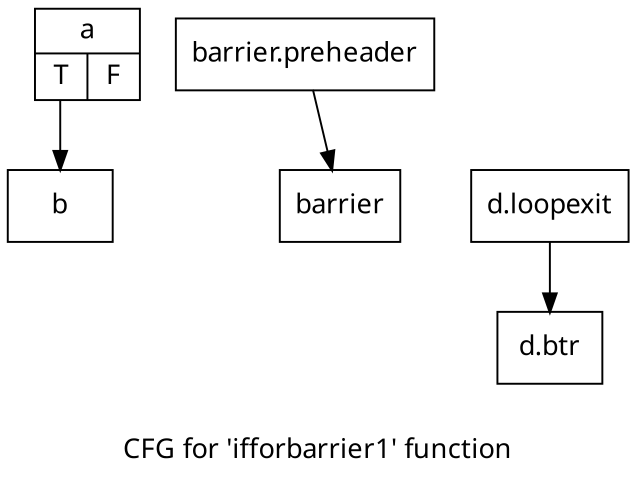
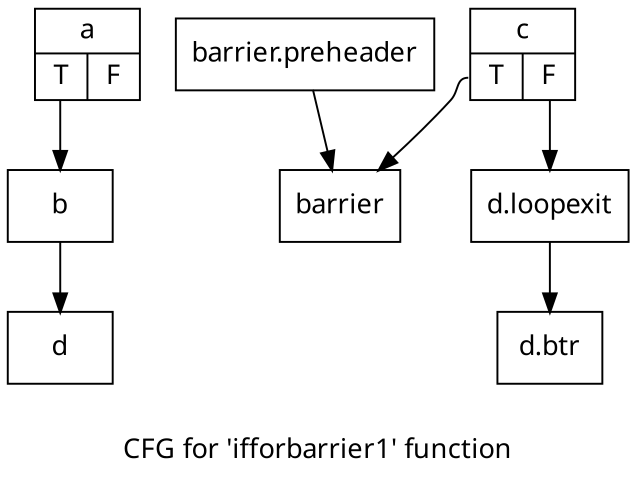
none -> (523, 54)
none -> (60, 348)
